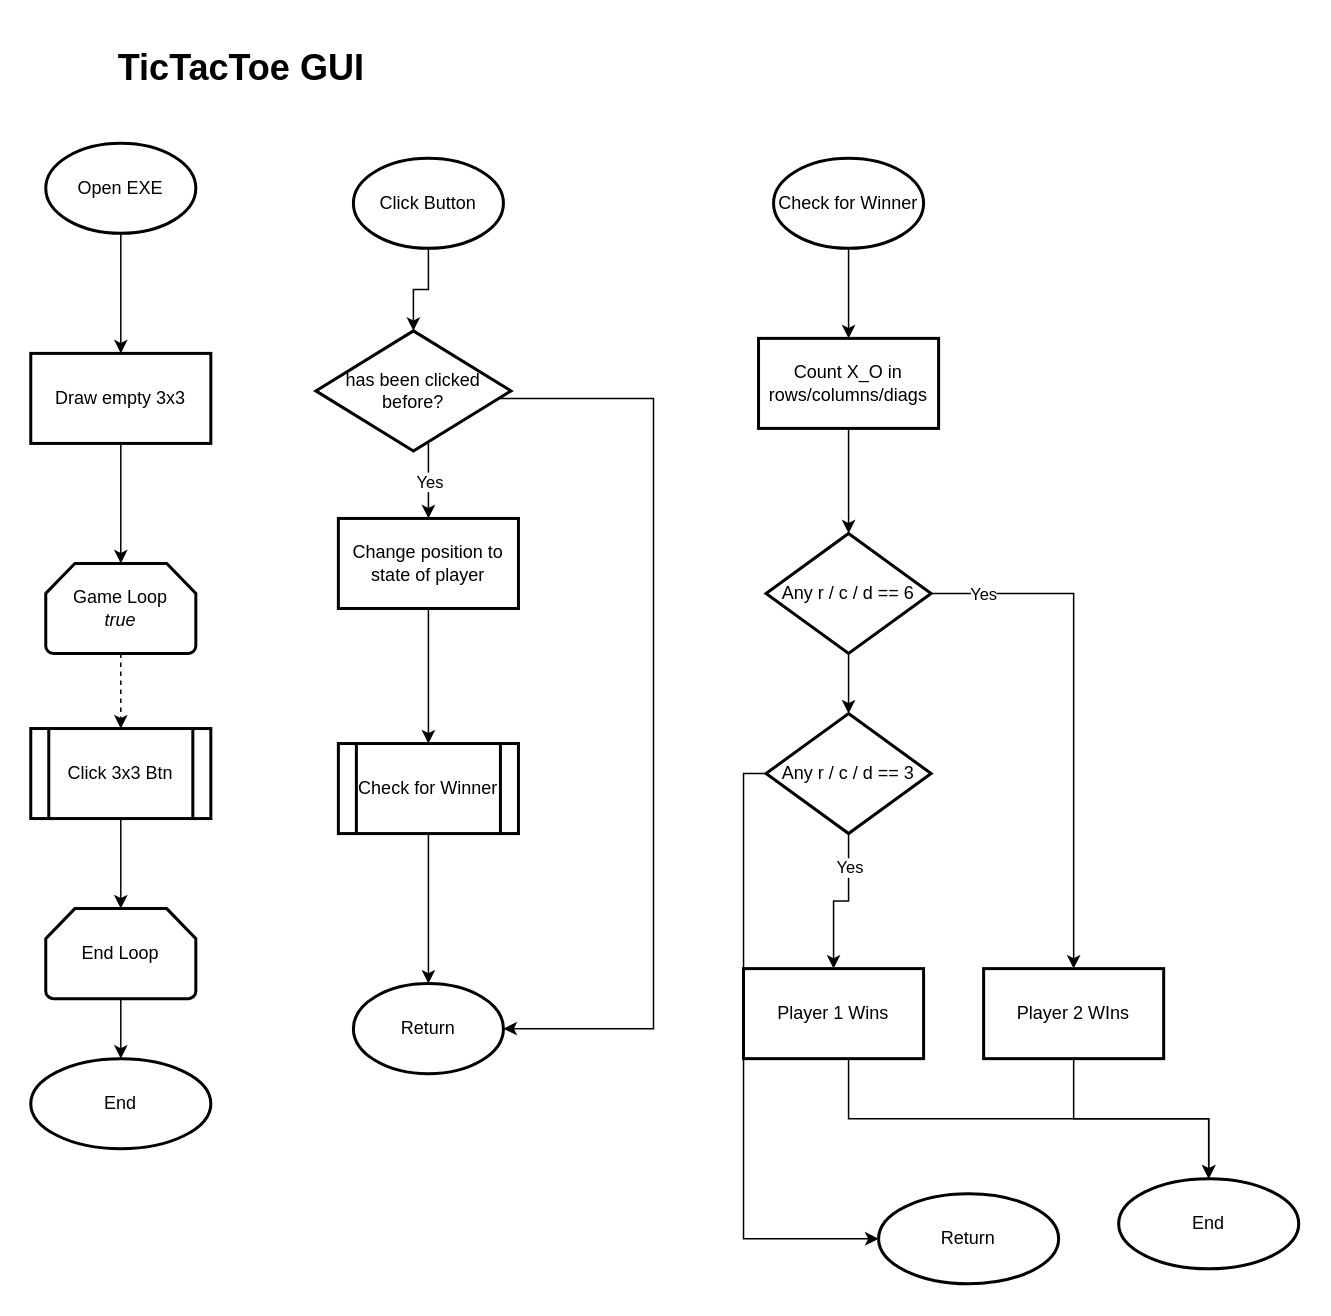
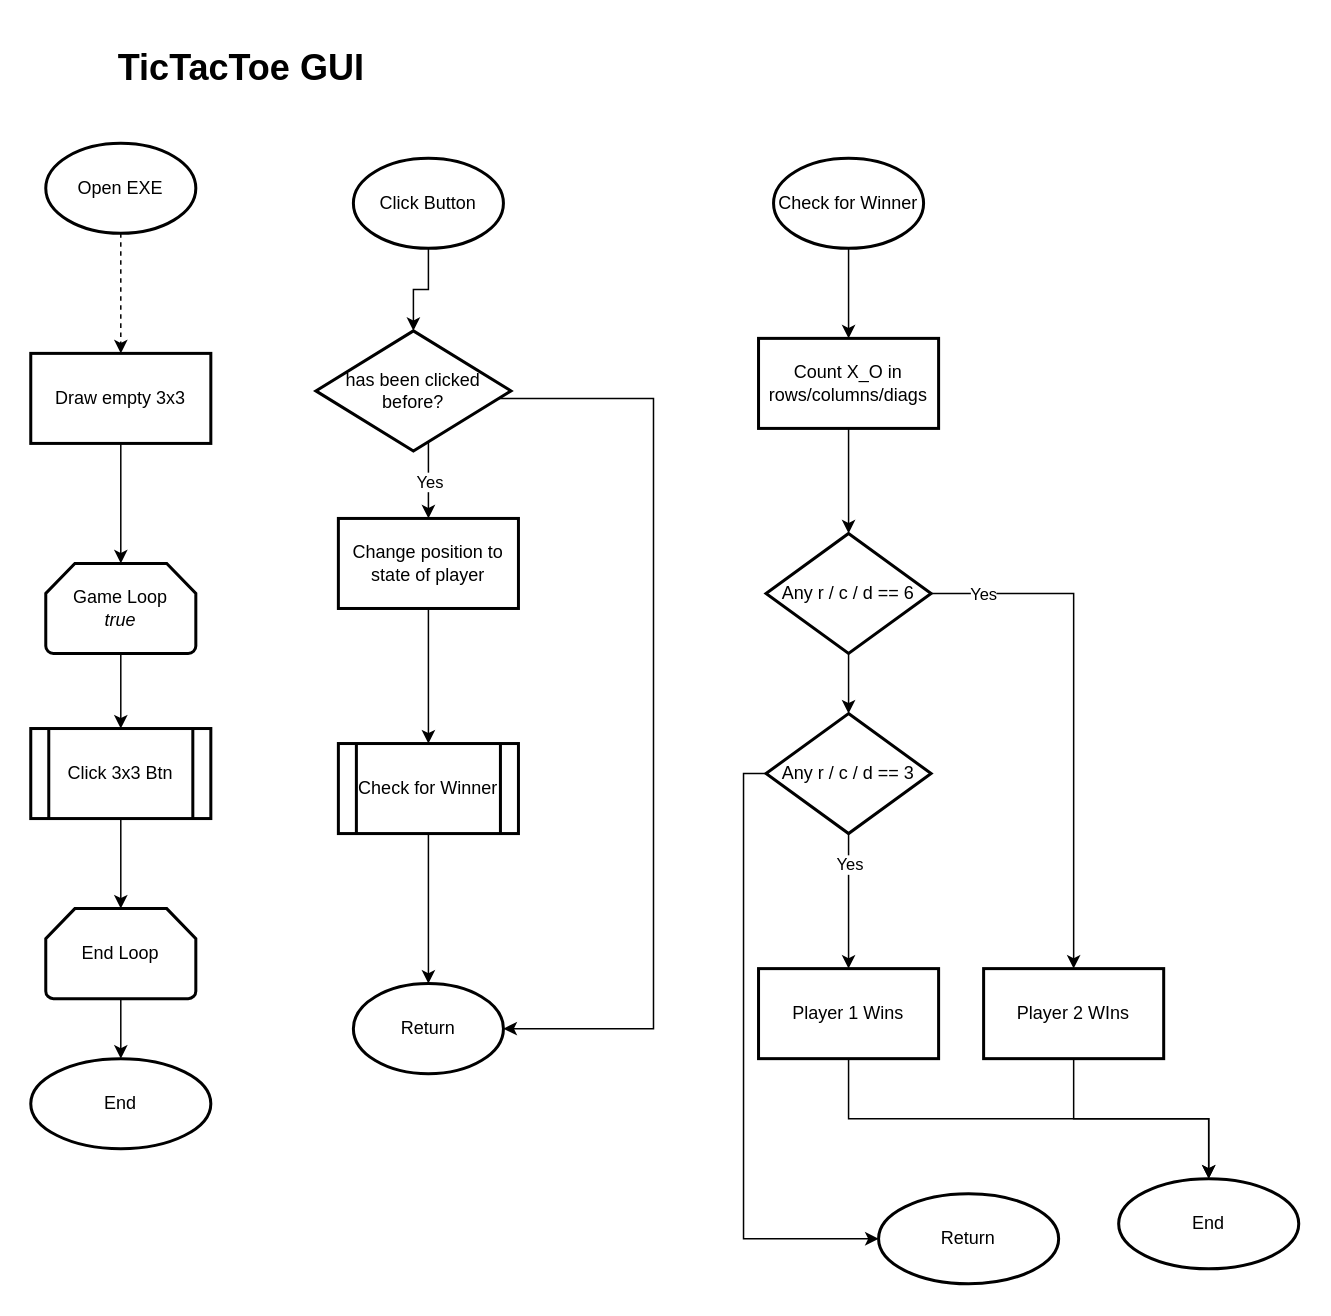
(121, 288) -> (121, 288)
(121, 686) -> (121, 686)
(833, 1013) -> (848, 1013)
